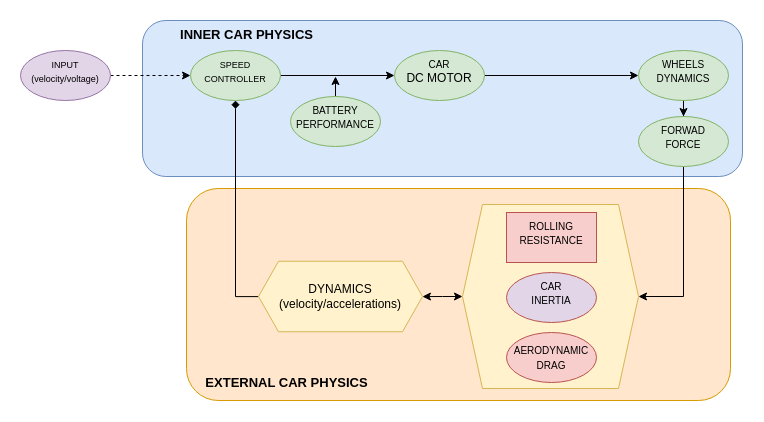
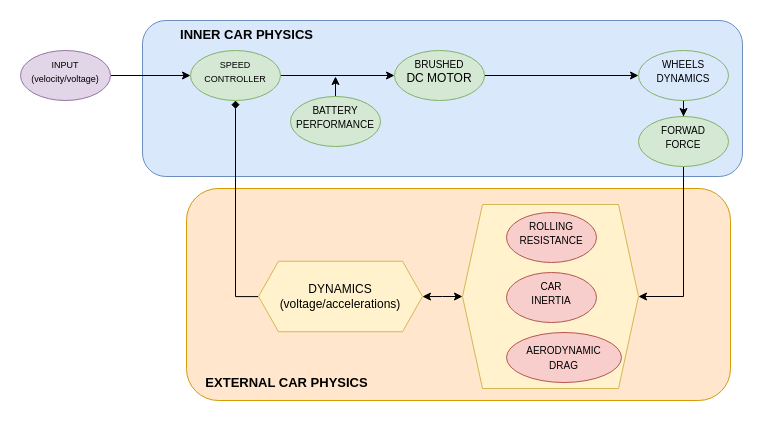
(440, 72) -> (440, 72)
(147, 76) -> (147, 76)
(684, 76) -> (684, 76)
(552, 238) -> (552, 238)
(341, 297) -> (341, 297)
(552, 298) -> (552, 298)
(552, 358) -> (564, 358)
